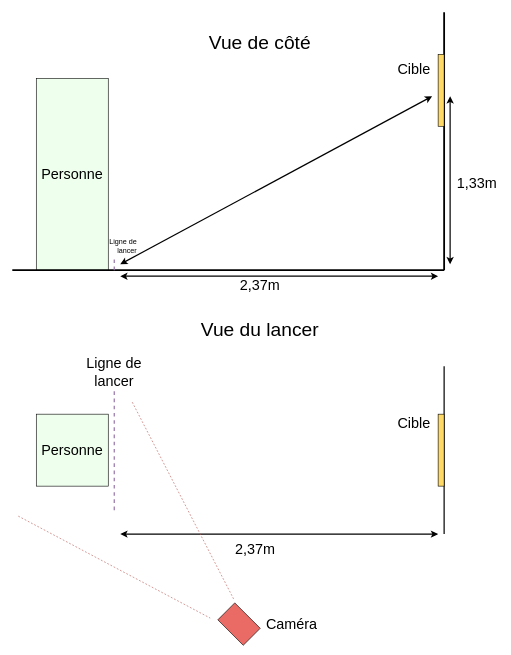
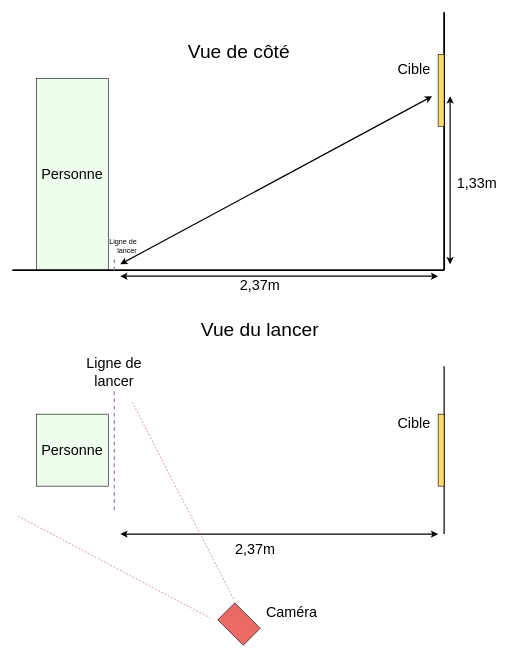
(260, 42) -> (239, 51)
(292, 624) -> (292, 612)
